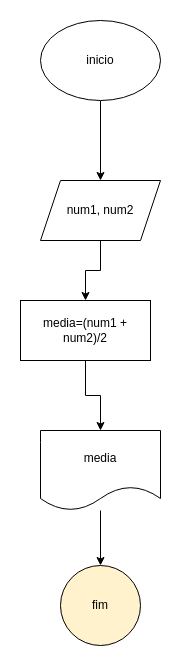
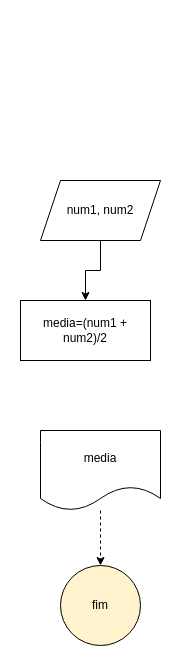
(101, 61) -> none
(101, 137) -> none
(90, 396) -> none
(101, 535) -> (101, 535)
